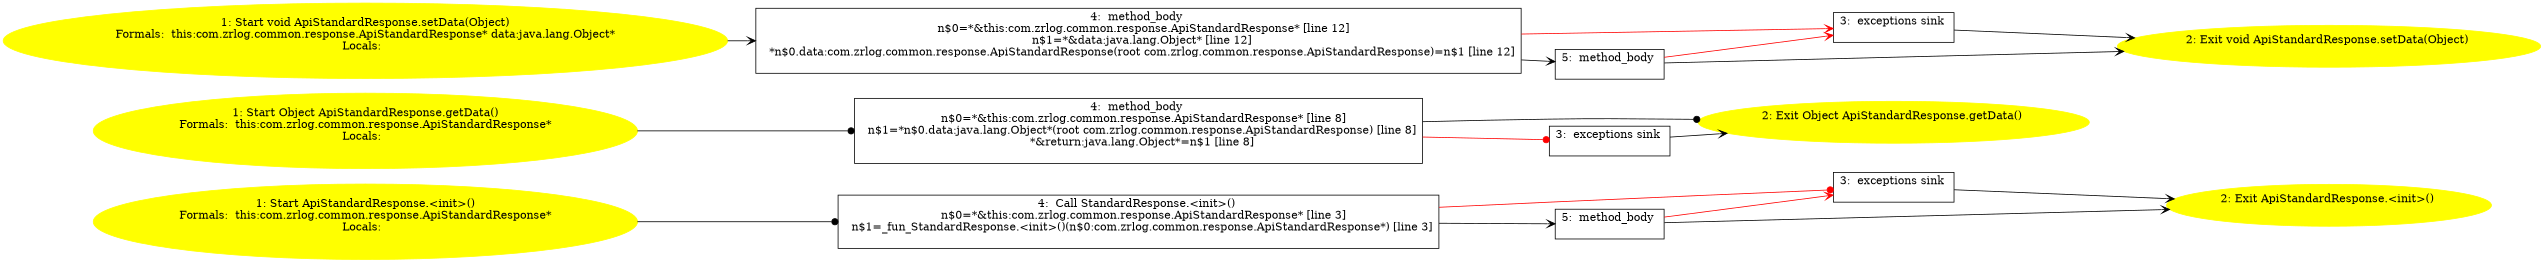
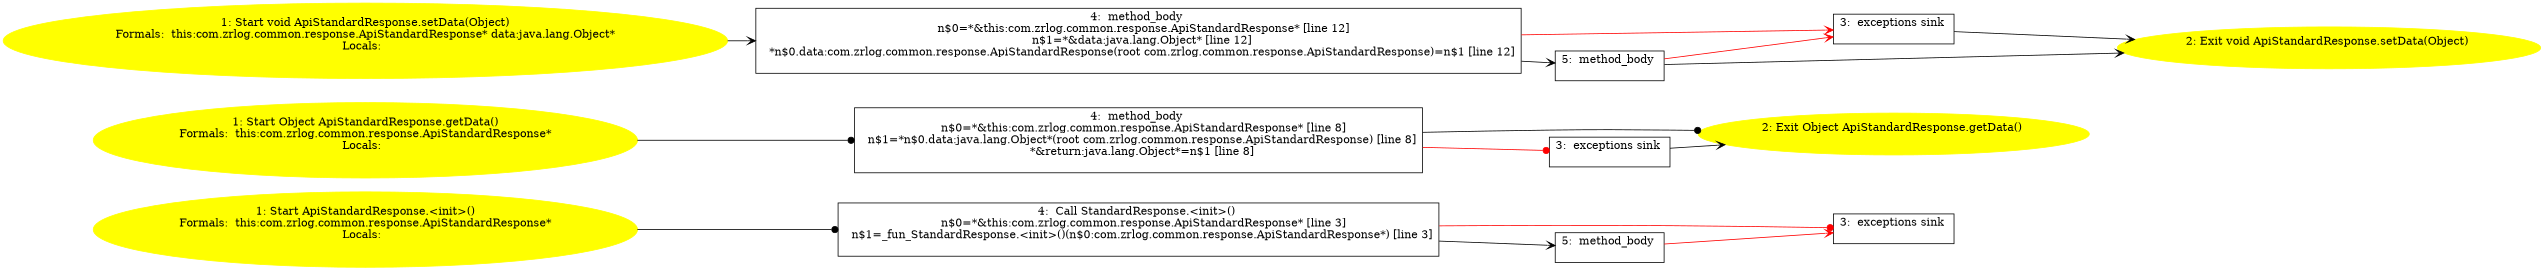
(2329, 205) -> none
